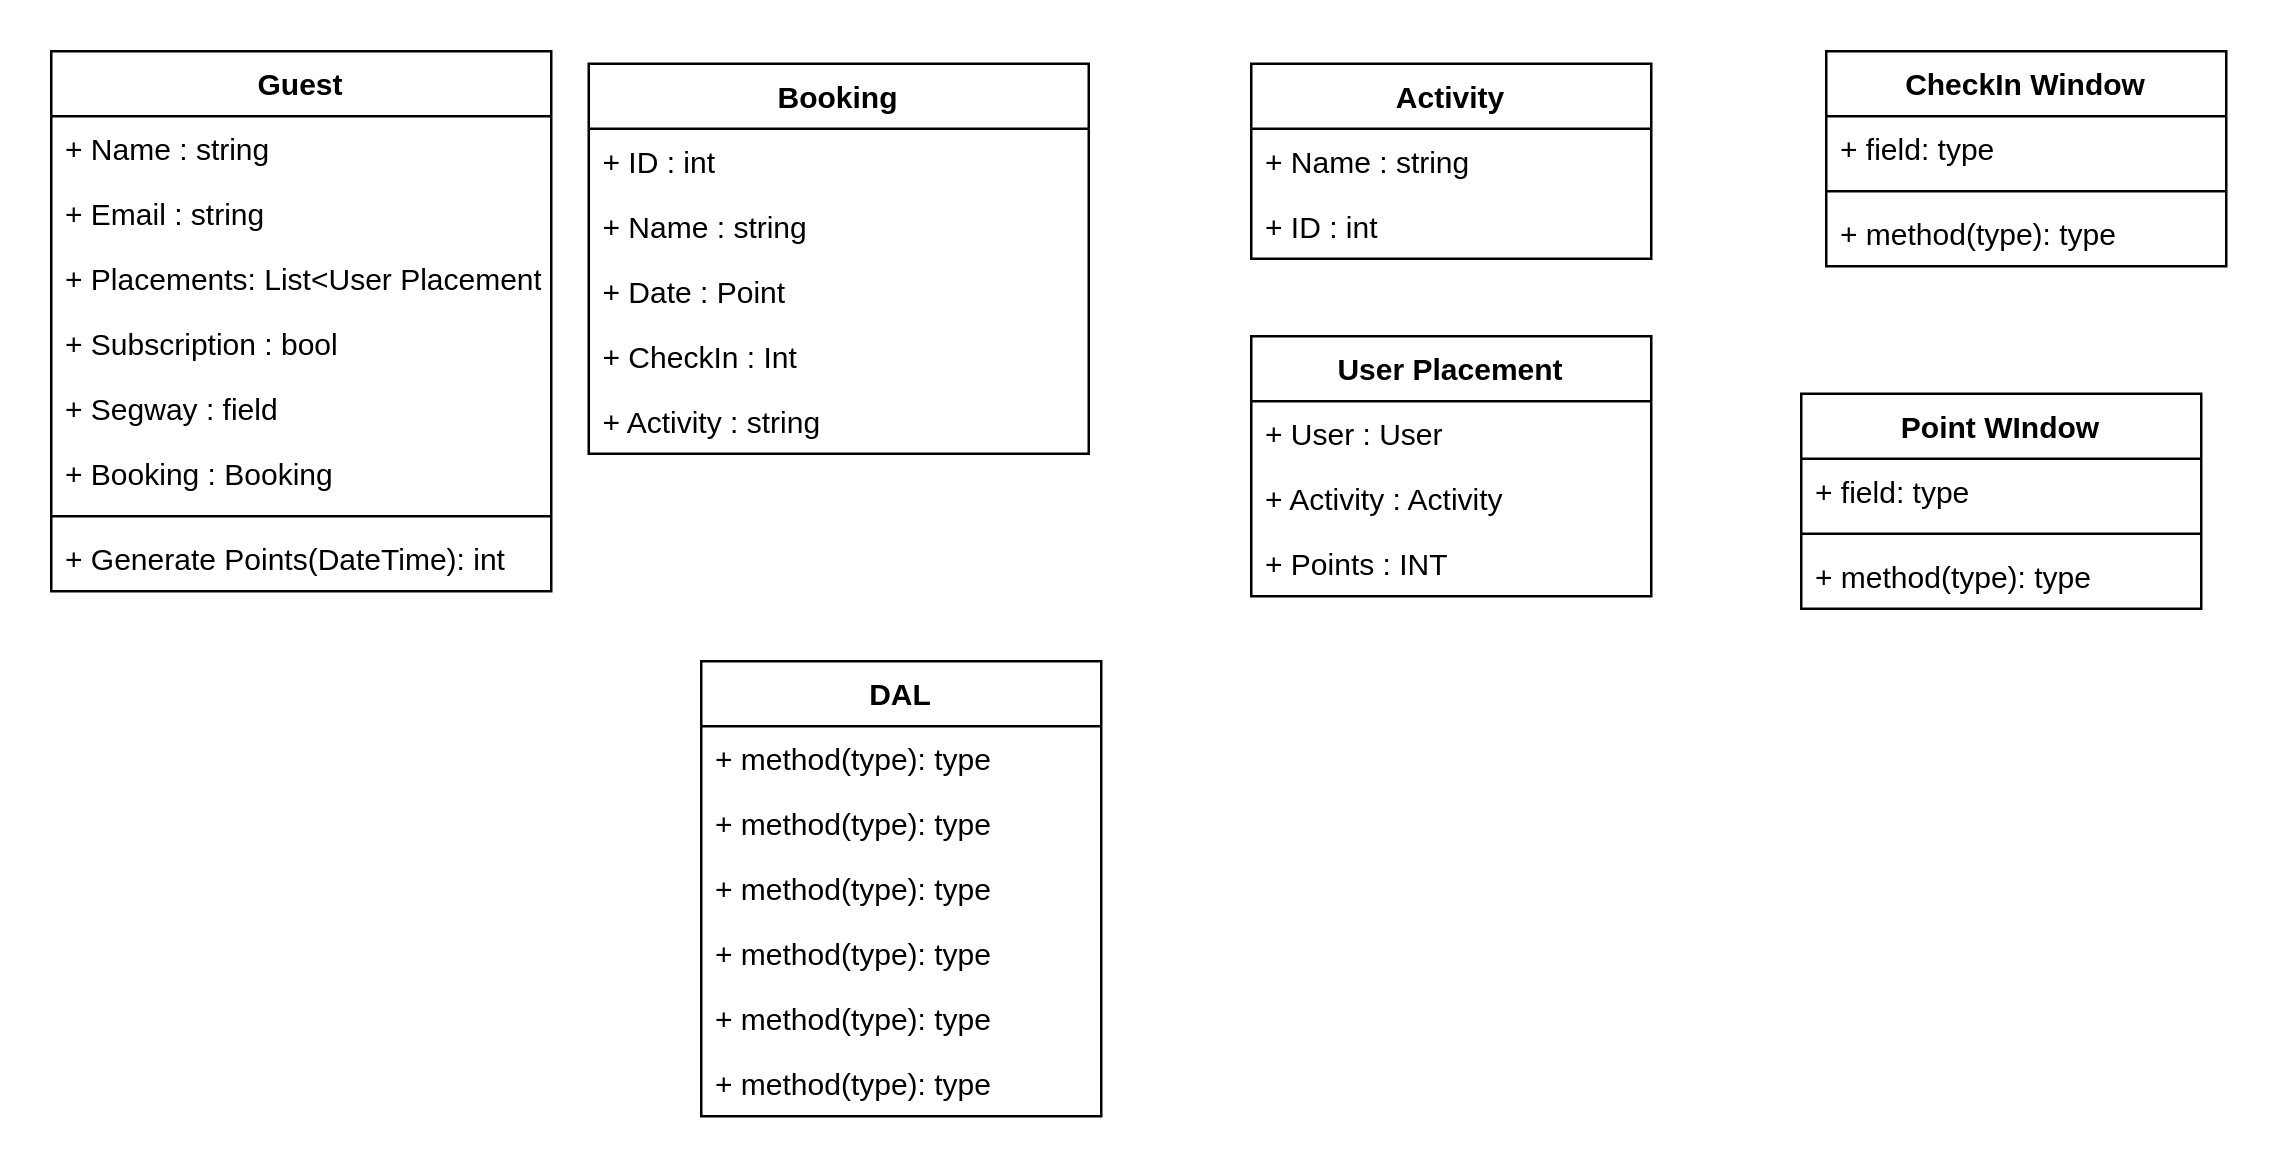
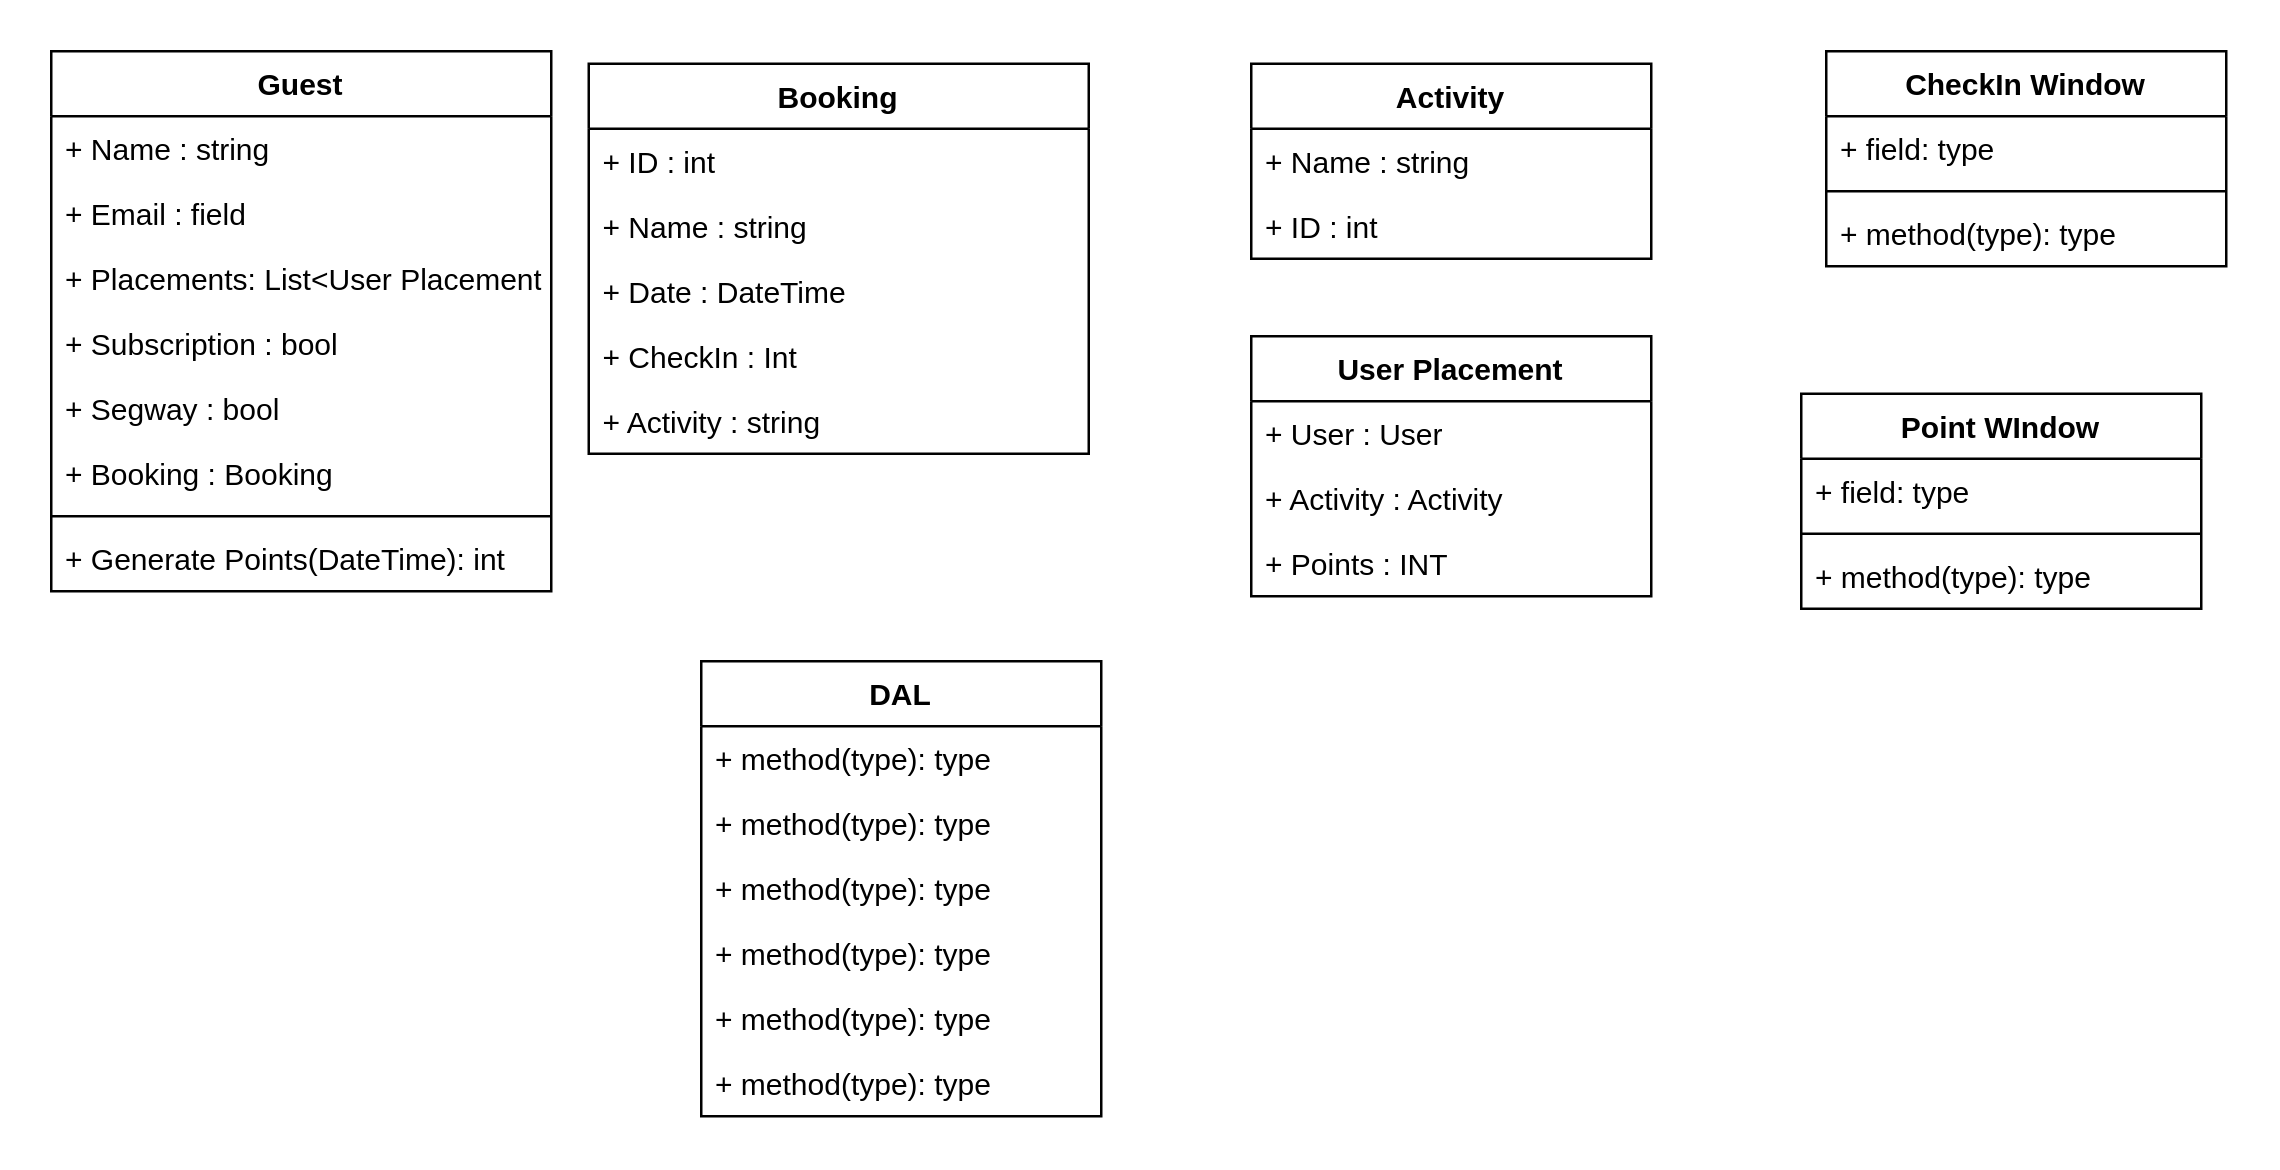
(172, 215) -> (160, 215)
(701, 293) -> (726, 293)
(176, 410) -> (172, 410)
